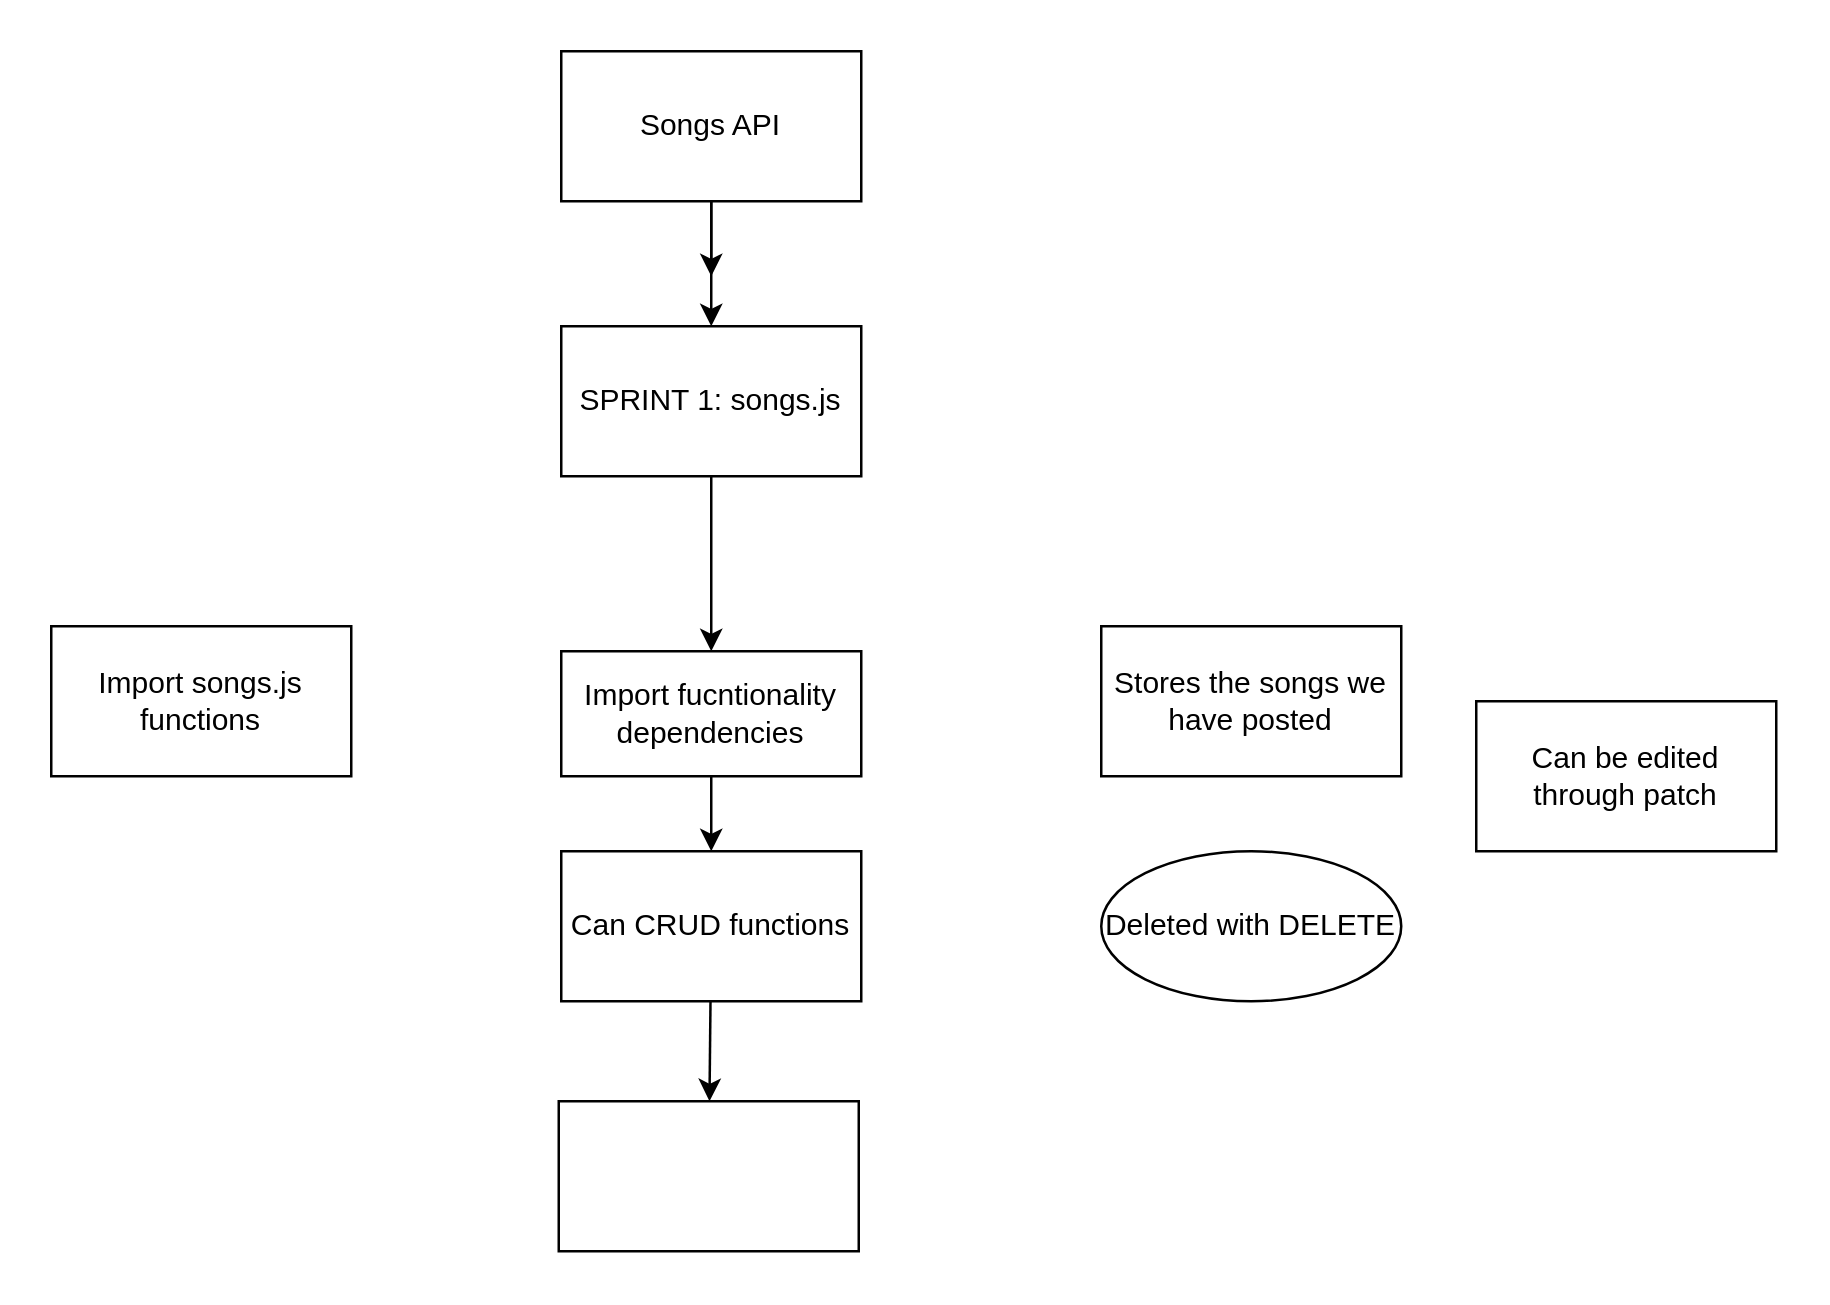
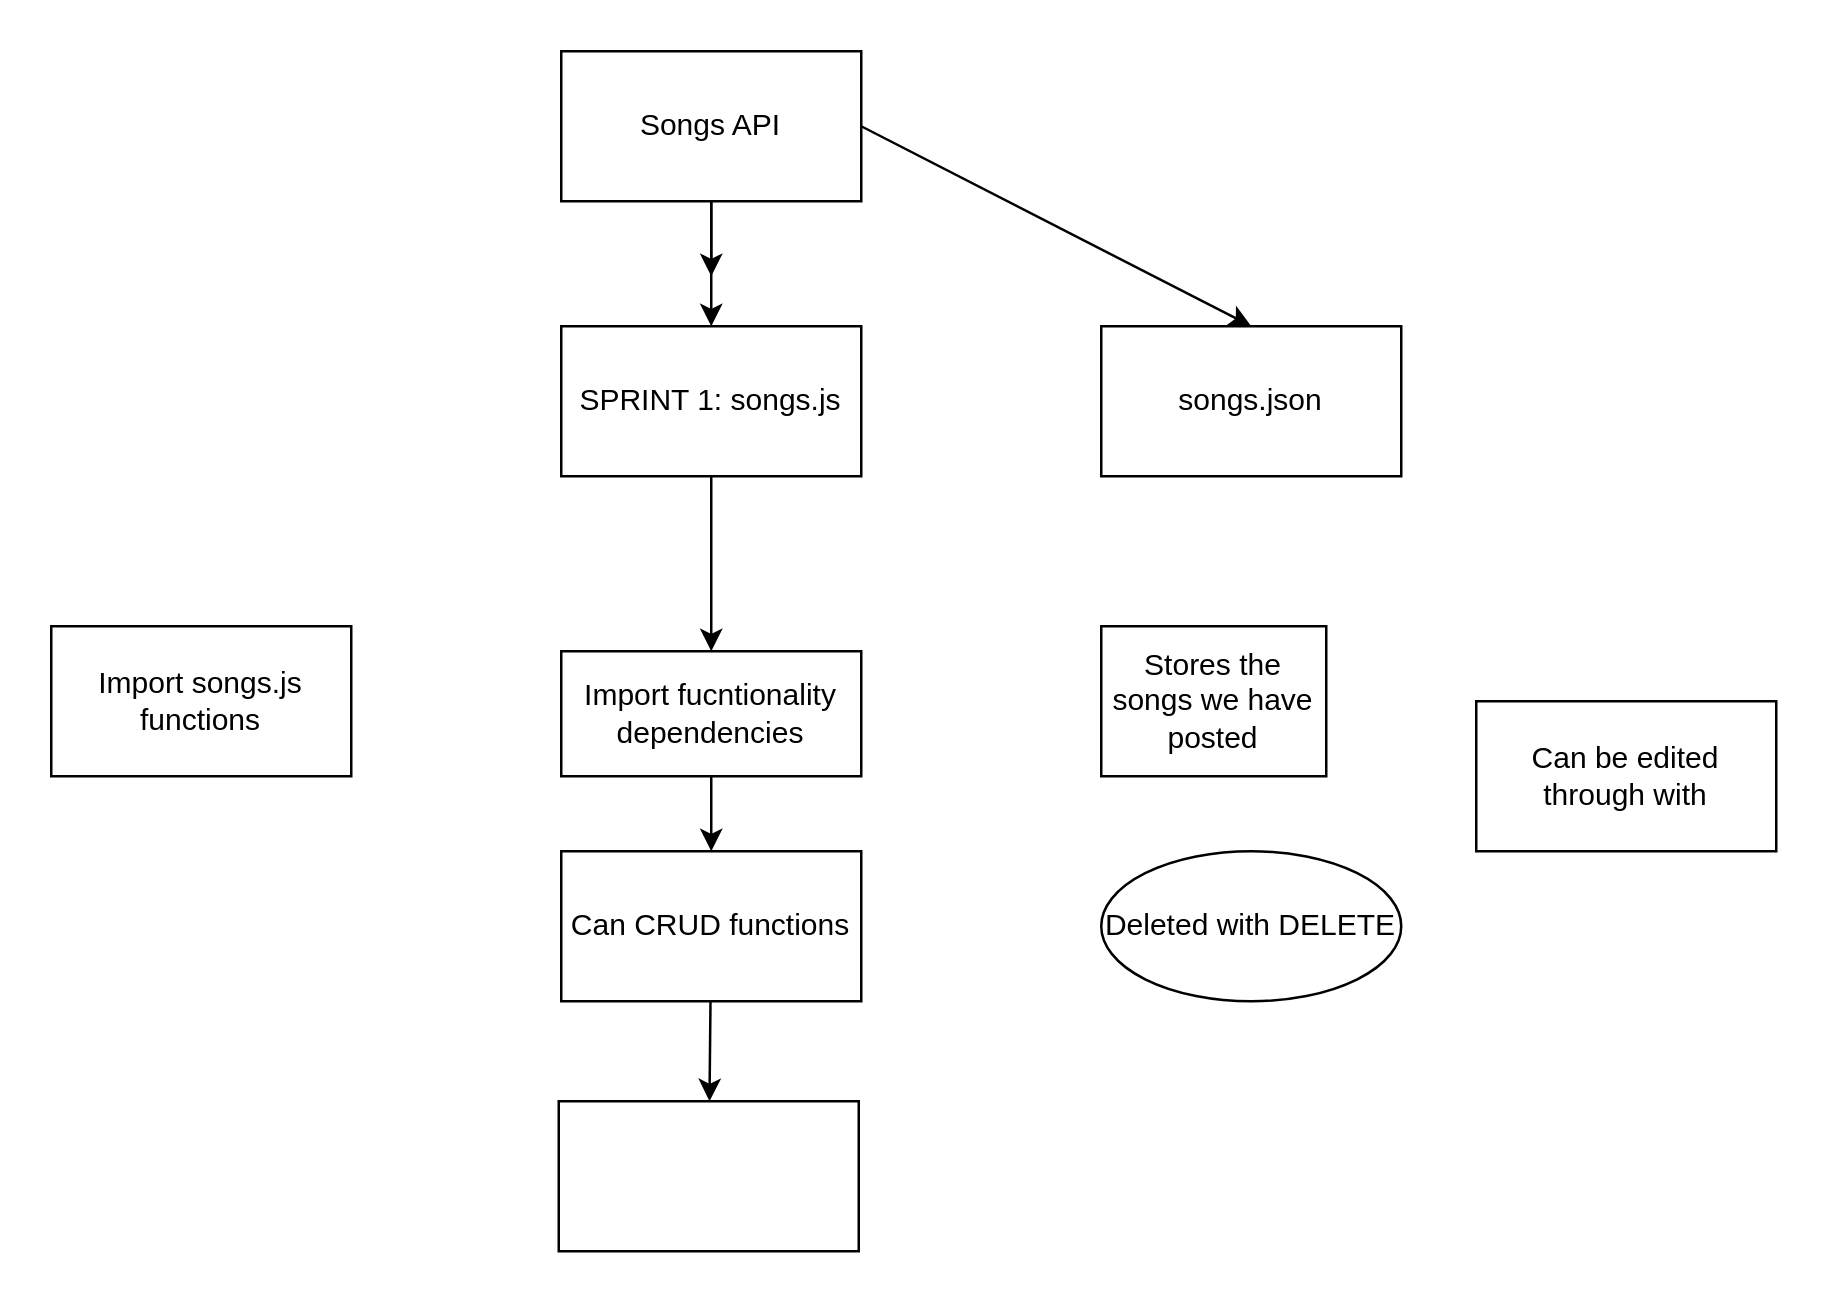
none -> (1049, 223)
none -> (1251, 401)
(1251, 701) -> (1214, 701)
(1626, 776) -> (1626, 776)
